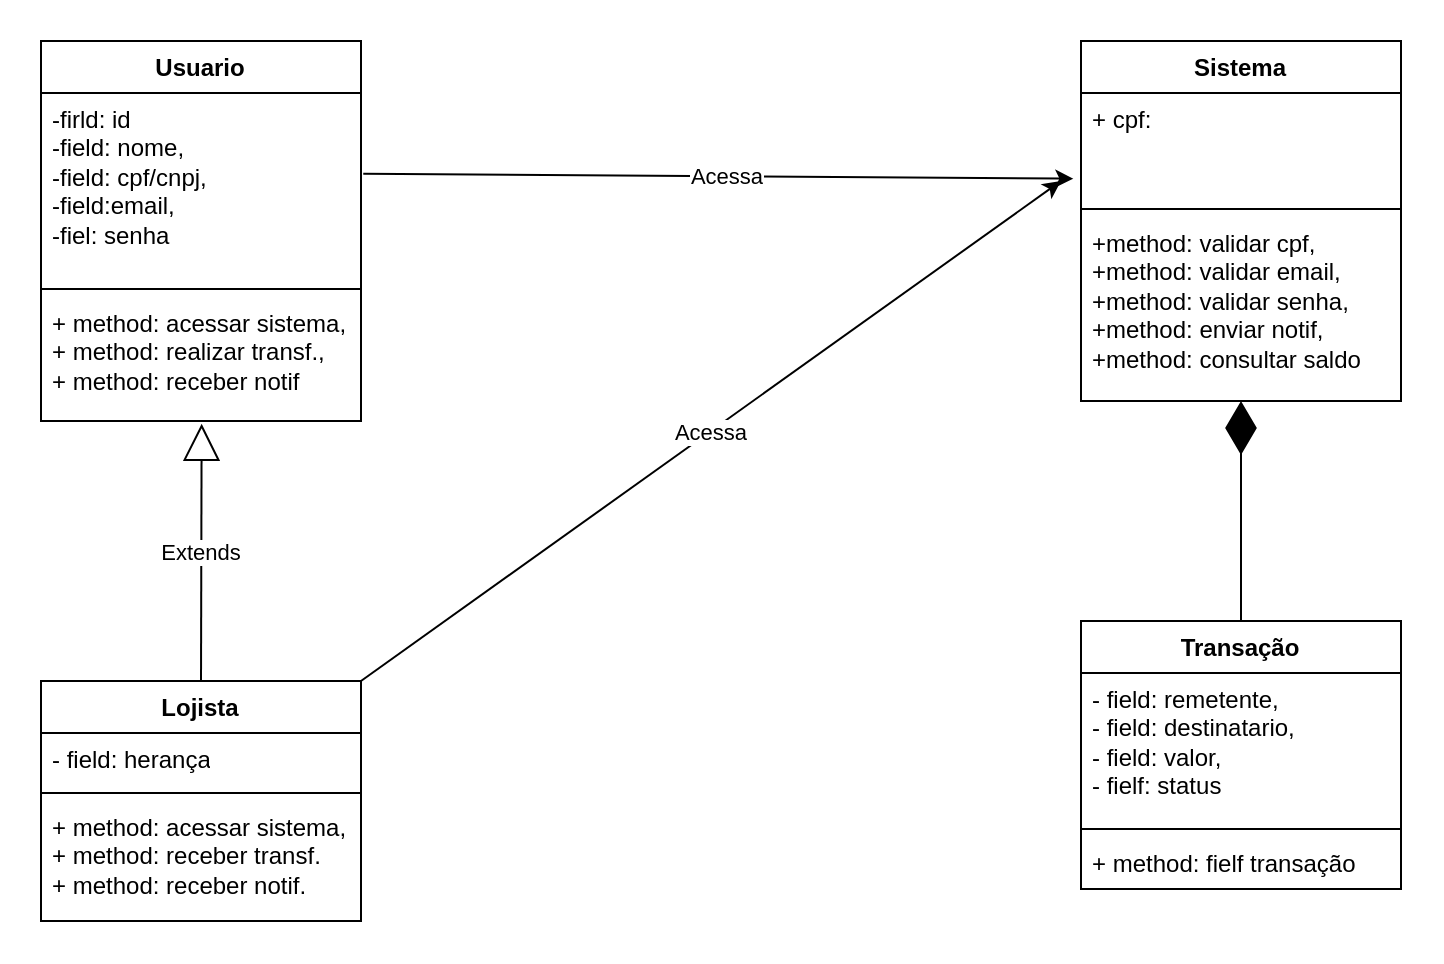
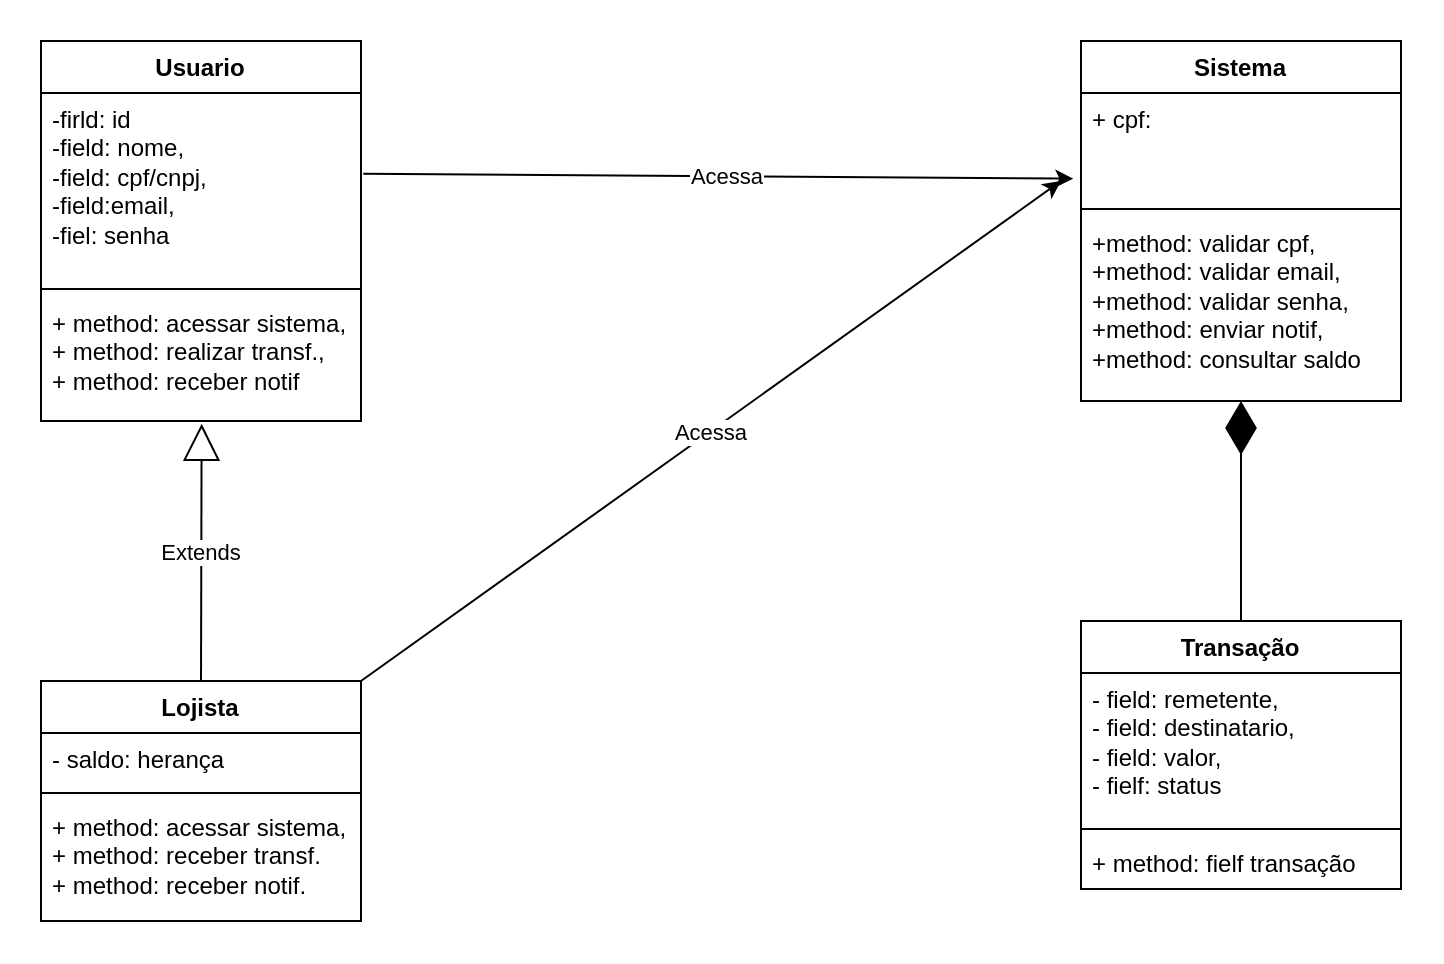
(145, 761) -> (148, 761)
